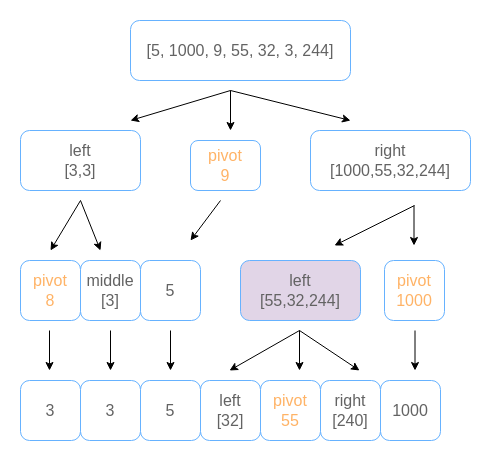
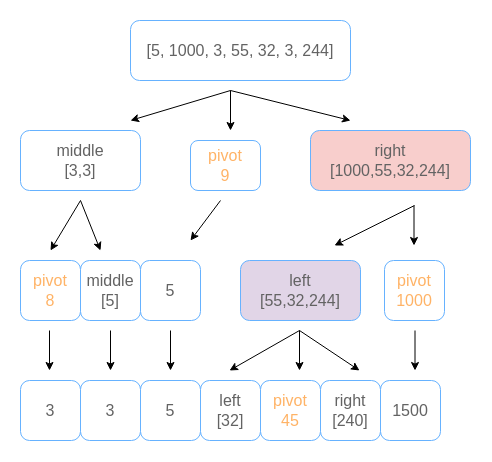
(241, 51) -> (241, 51)
(81, 161) -> (81, 161)
(391, 161) -> (391, 161)
(111, 291) -> (111, 291)
(291, 411) -> (291, 411)
(411, 411) -> (411, 411)
